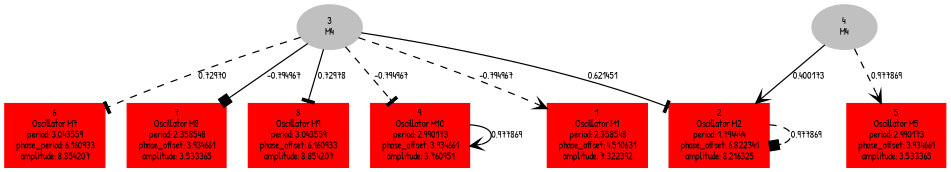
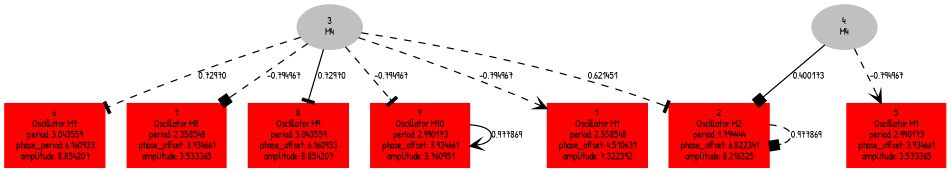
(514, 62) -> (514, 62)
(269, 70) -> (269, 70)
(795, 70) -> (795, 70)
(333, 76) -> (333, 76)
(888, 76) -> (888, 76)
(896, 124) -> (896, 124)
